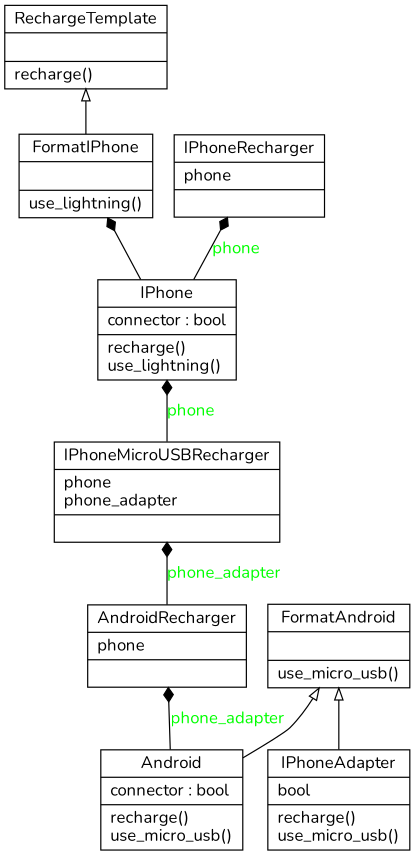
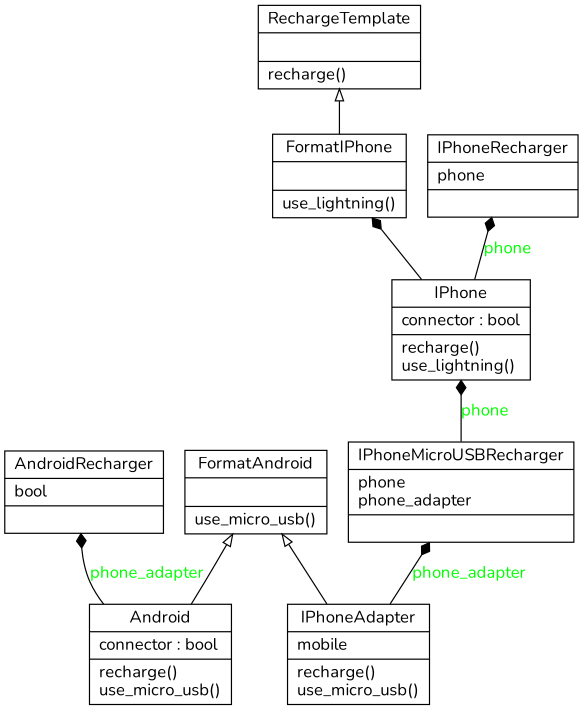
(167, 581) -> (406, 579)
(121, 645) -> (31, 492)
(294, 790) -> (323, 645)
